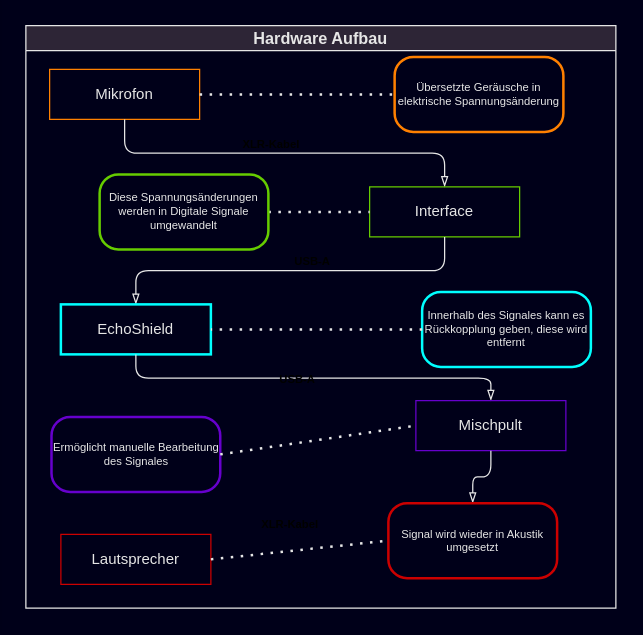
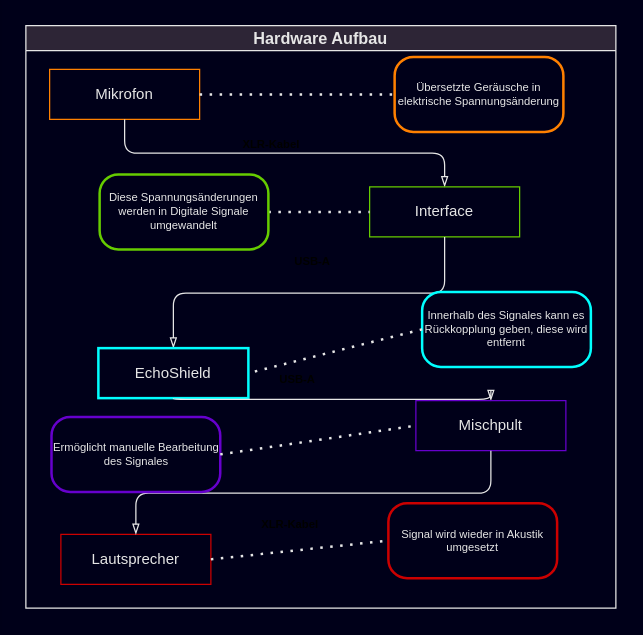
(136, 329) -> (173, 373)
(475, 477) -> (311, 493)
